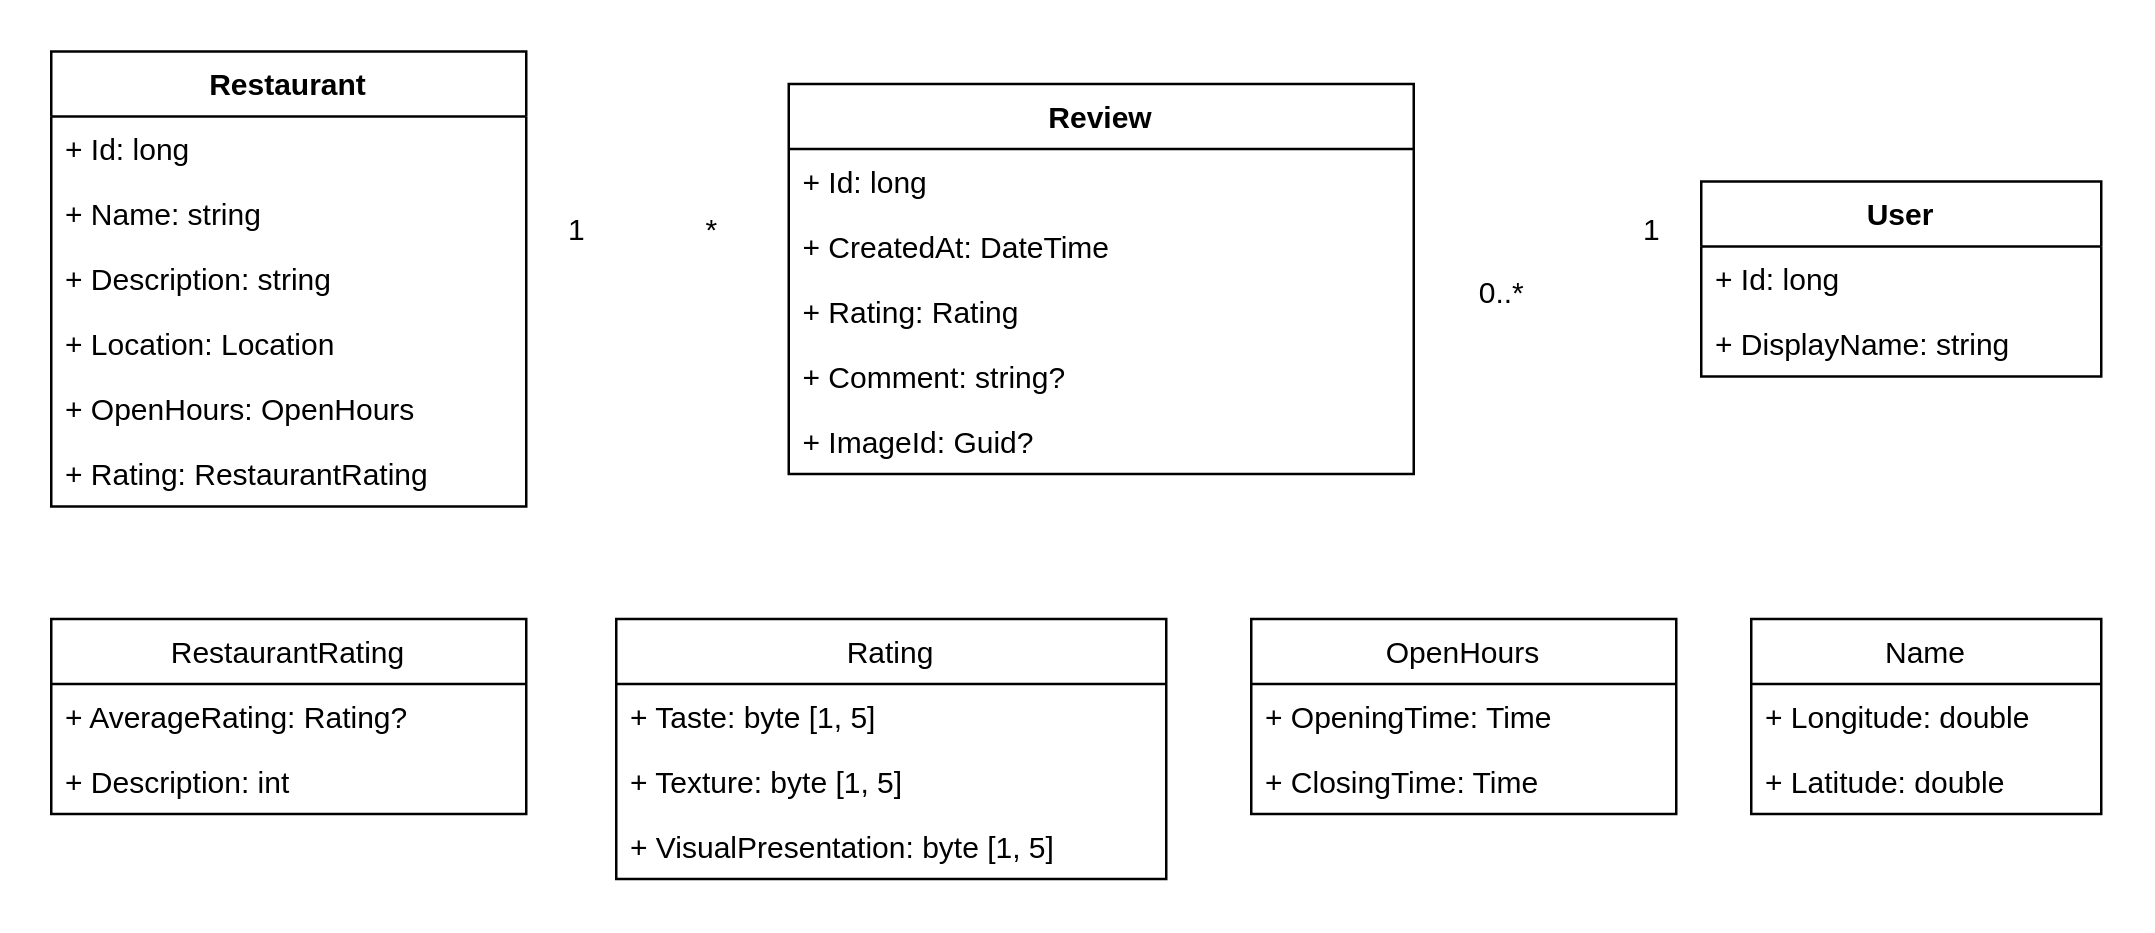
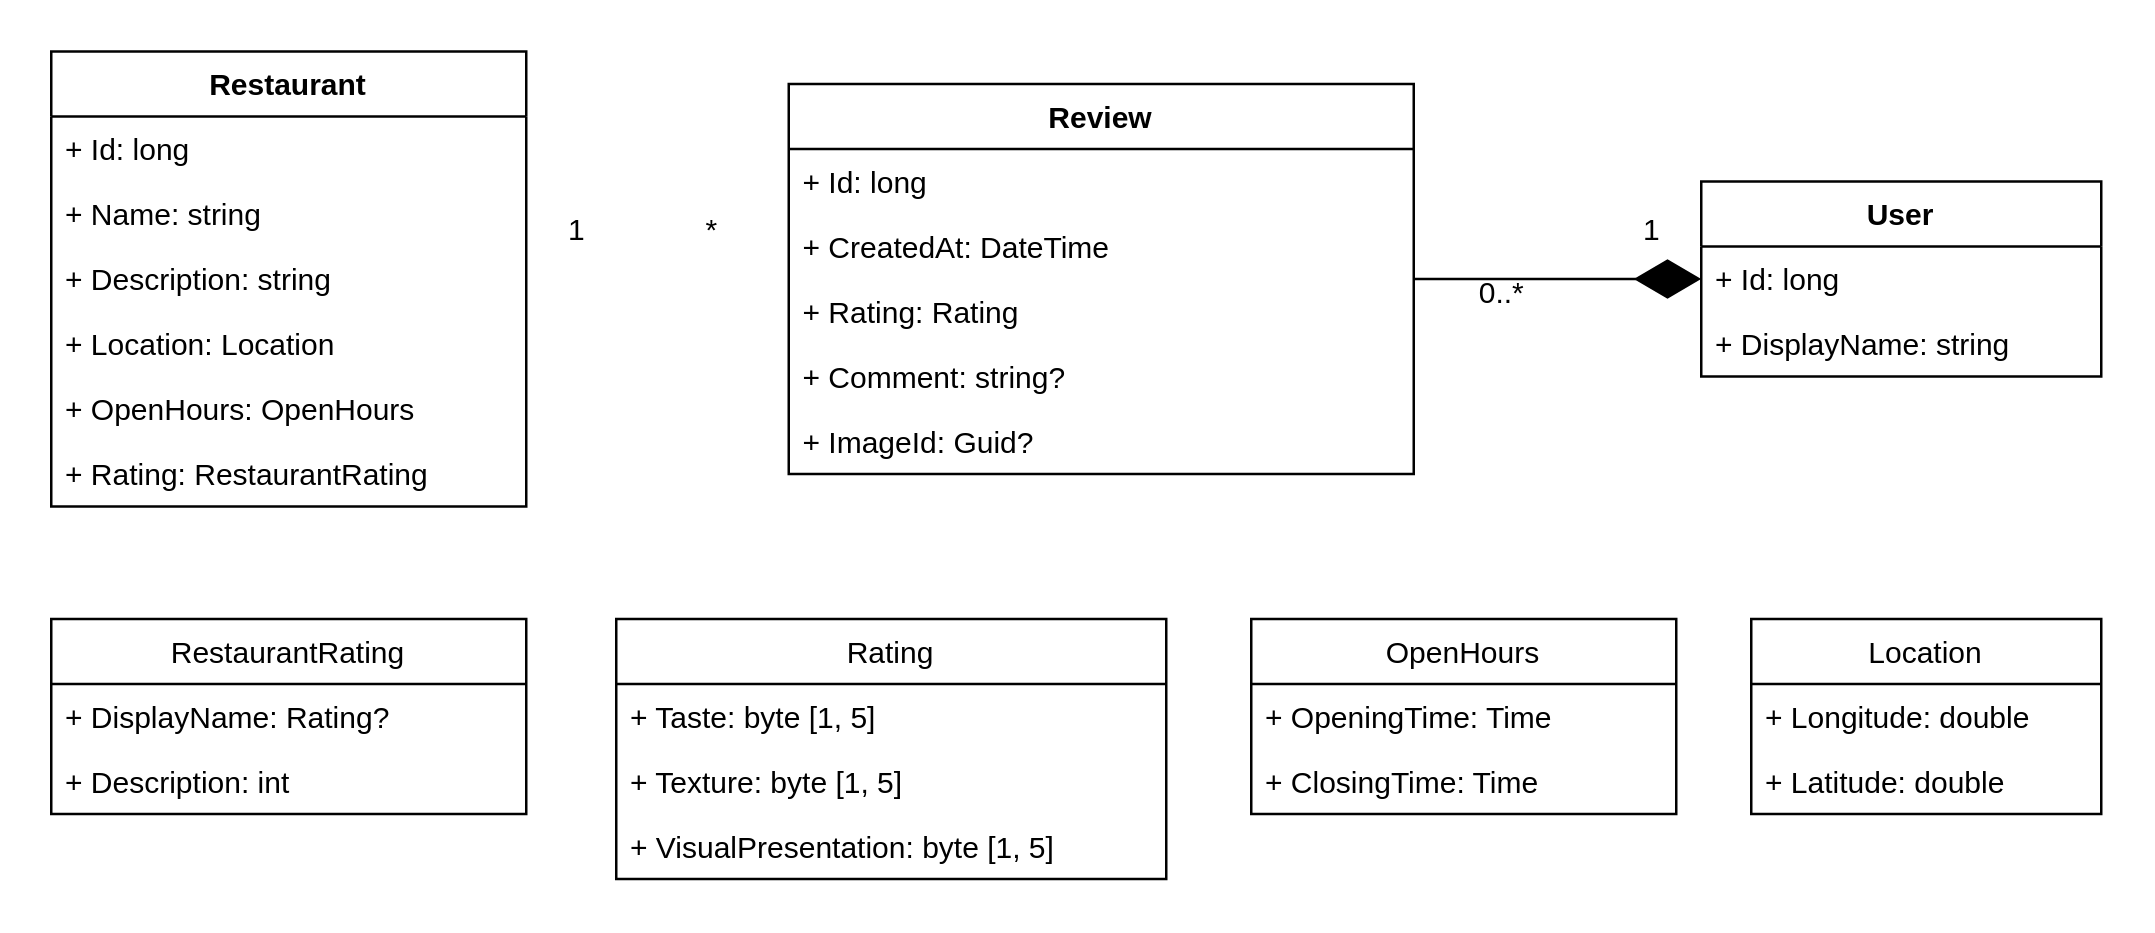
none -> (1525, 279)
(1925, 653) -> (1925, 653)
(247, 718) -> (226, 718)
